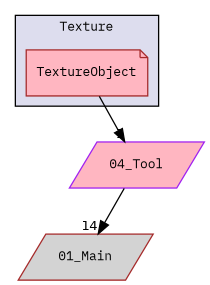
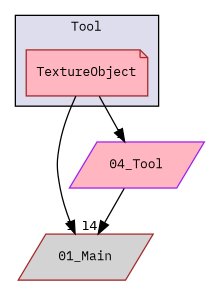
(87, 28) -> (87, 28)
none -> (58, 158)
